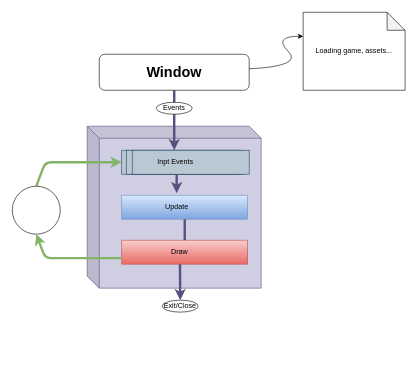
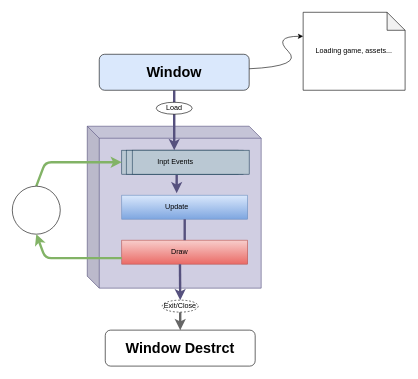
(174, 72) -> (174, 72)
(174, 108) -> (174, 108)
(180, 306) -> (180, 306)
none -> (180, 318)
none -> (180, 348)
